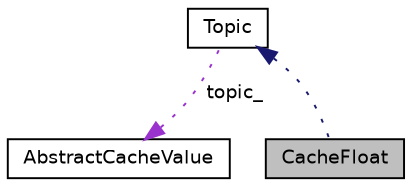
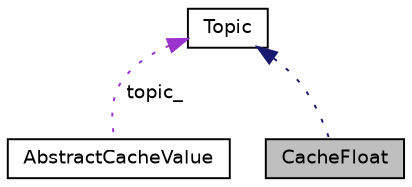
(195, 91) -> (122, 81)
